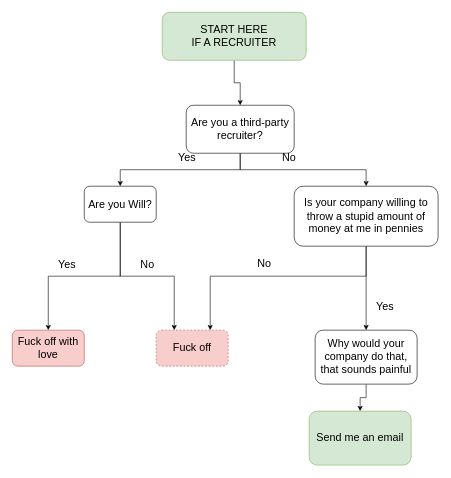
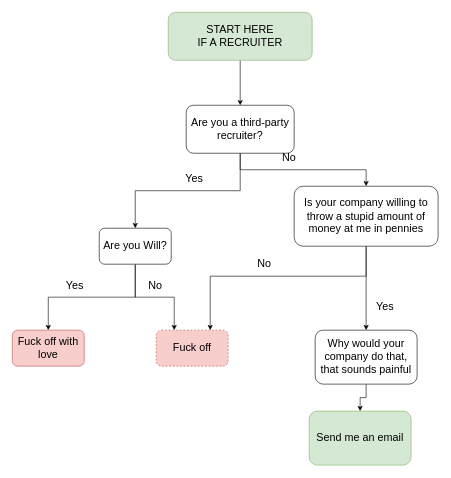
(234, 36) -> (240, 36)
(120, 204) -> (135, 246)
